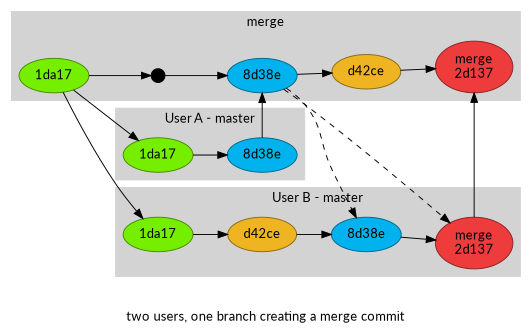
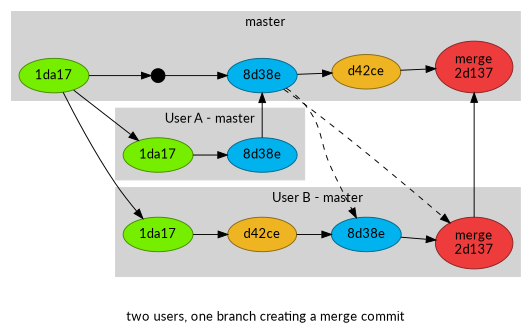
(266, 22) -> (266, 22)
